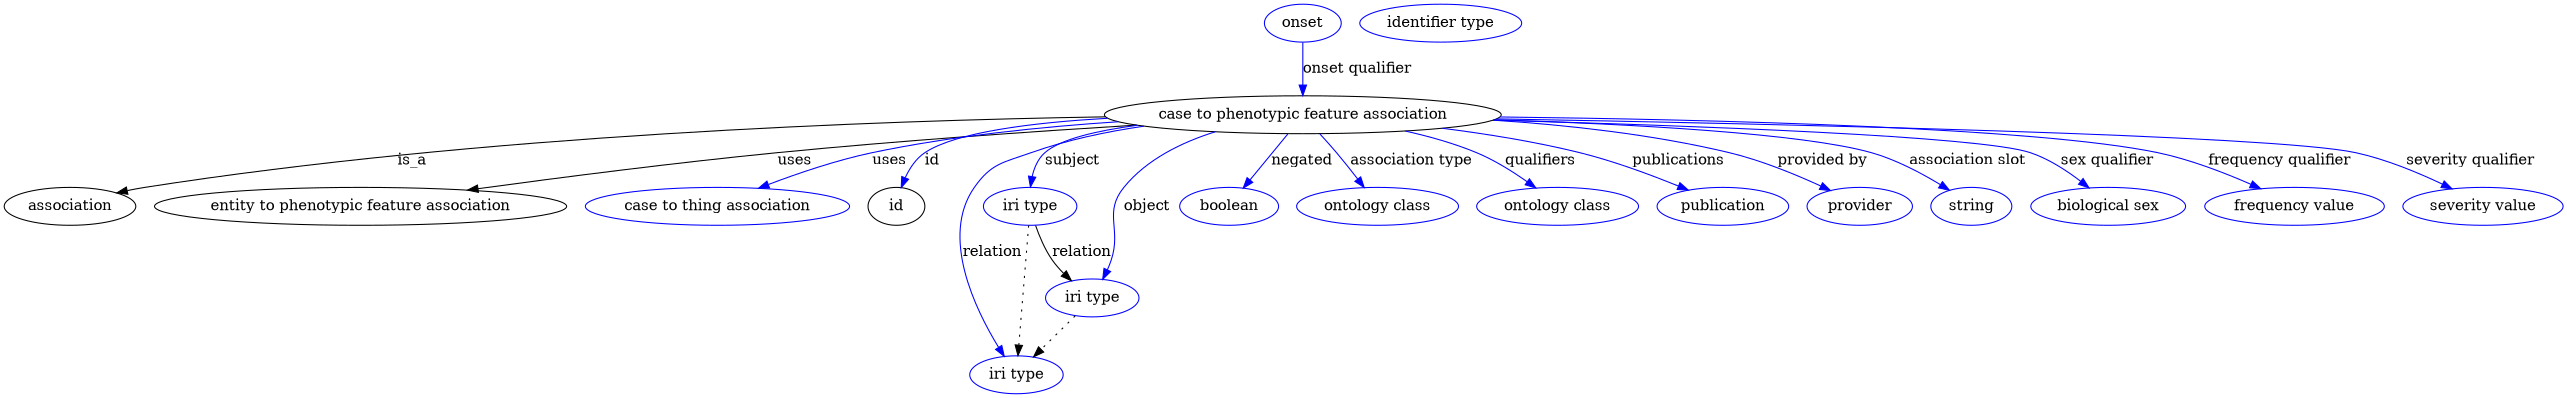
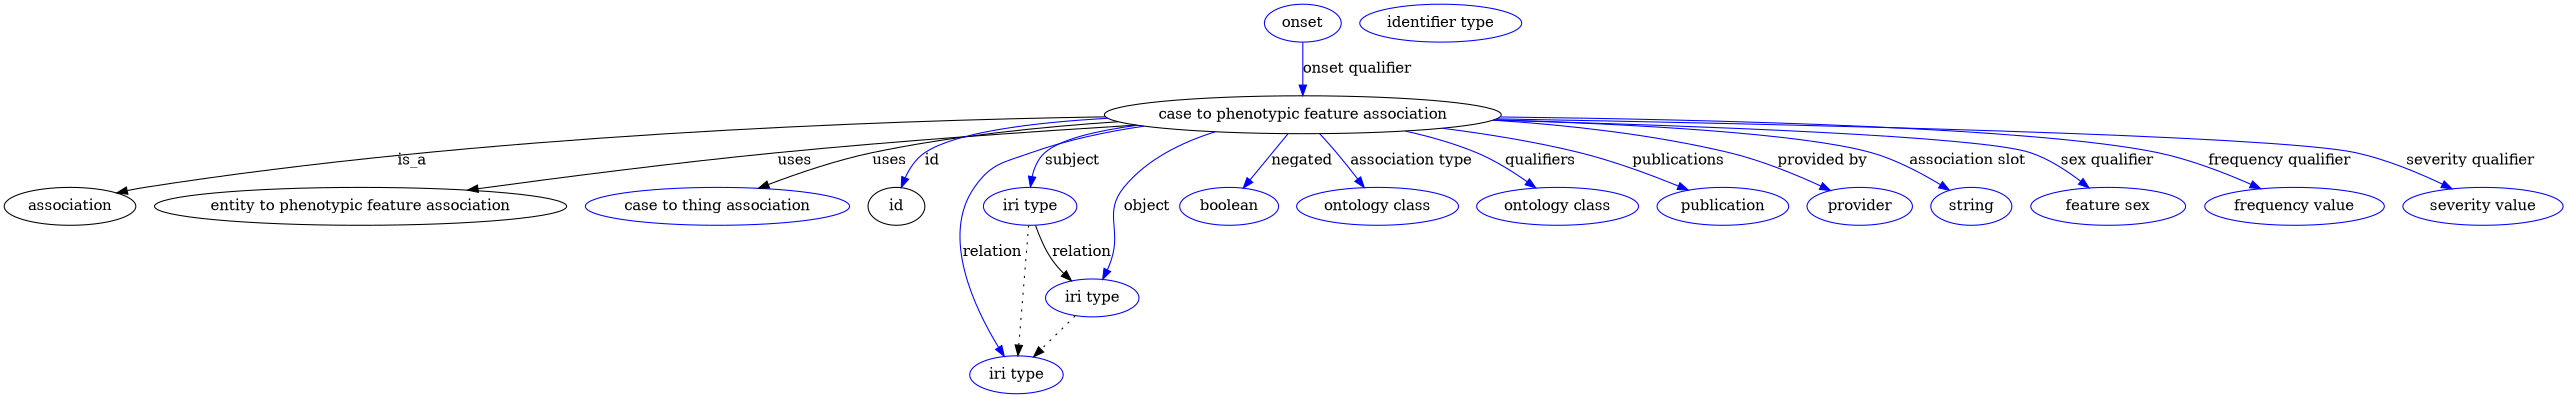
(888, 150) -> (888, 150)
(2108, 206) -> (2108, 206)
